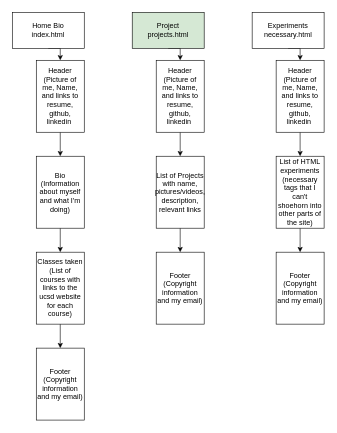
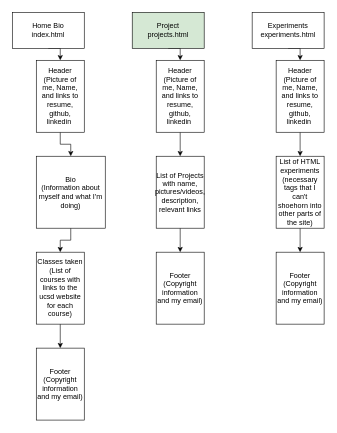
(288, 30) -> (288, 30)
(60, 192) -> (71, 192)
